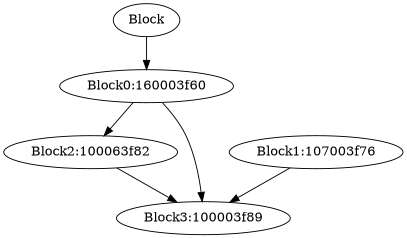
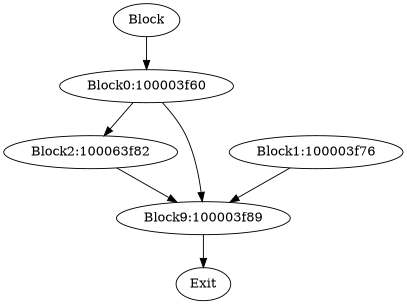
(147, 86) -> (147, 86)
(316, 152) -> (316, 152)
(203, 218) -> (203, 218)
none -> (203, 284)
